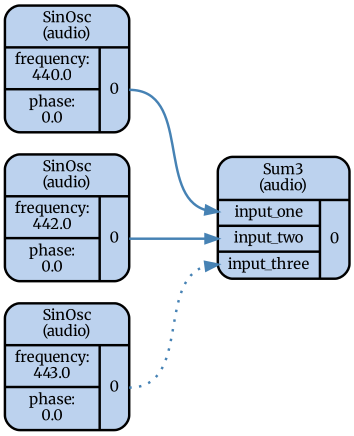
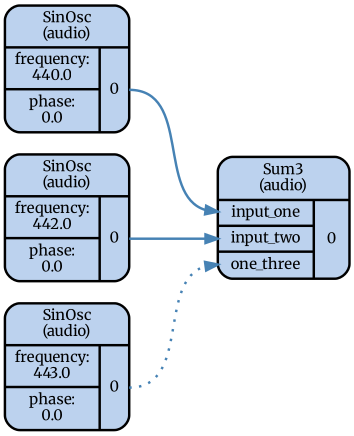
(269, 265) -> (266, 265)
